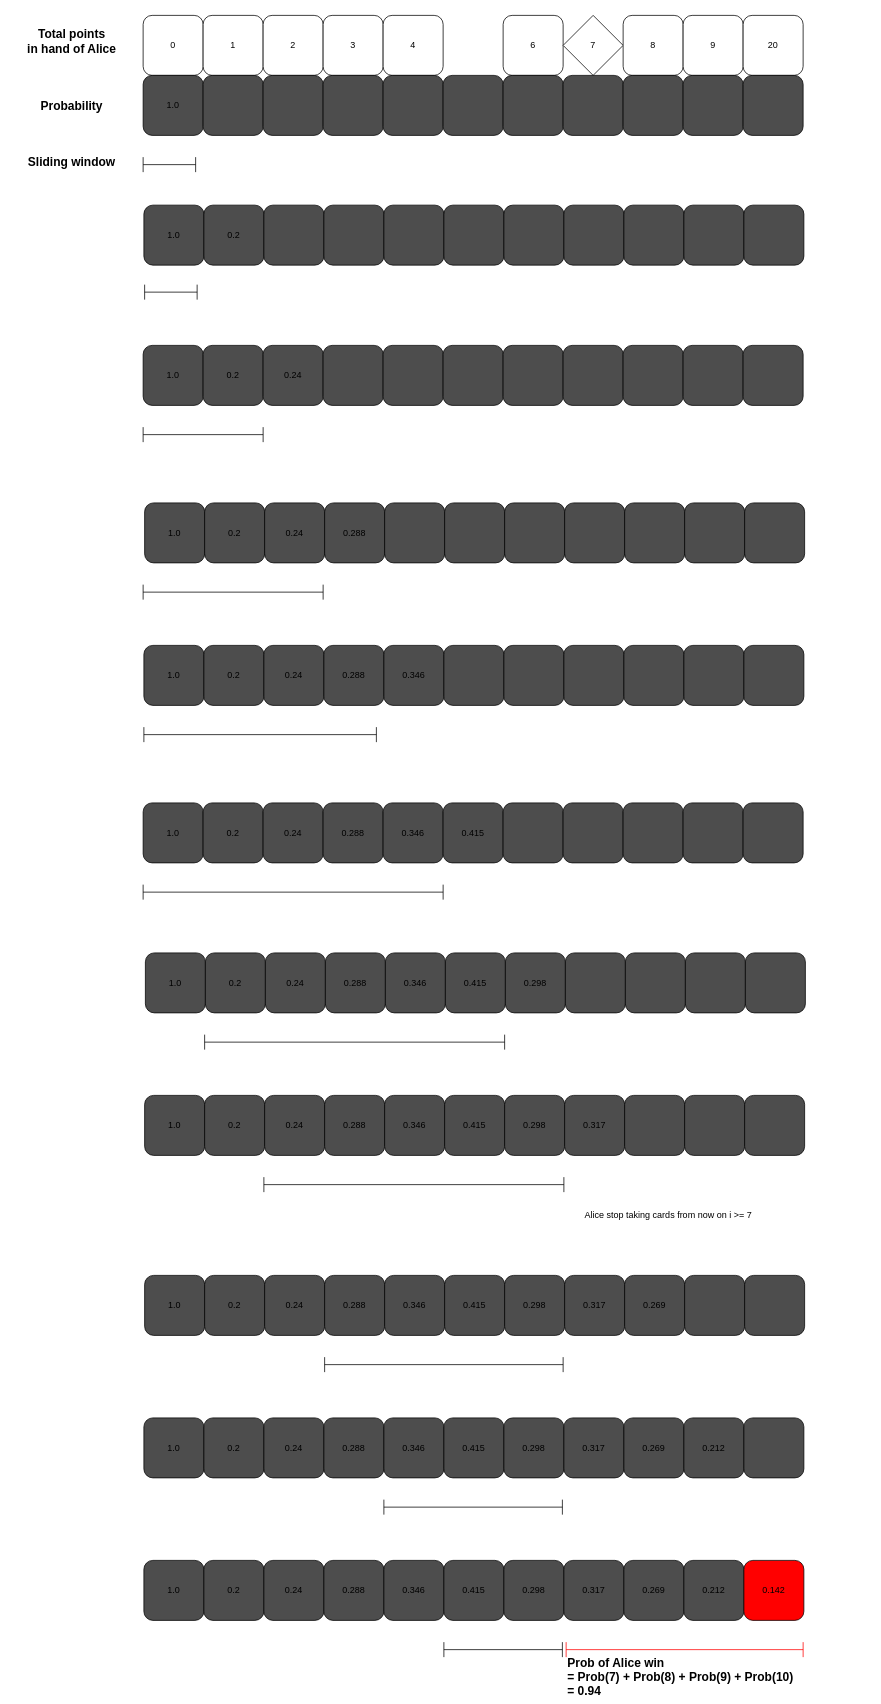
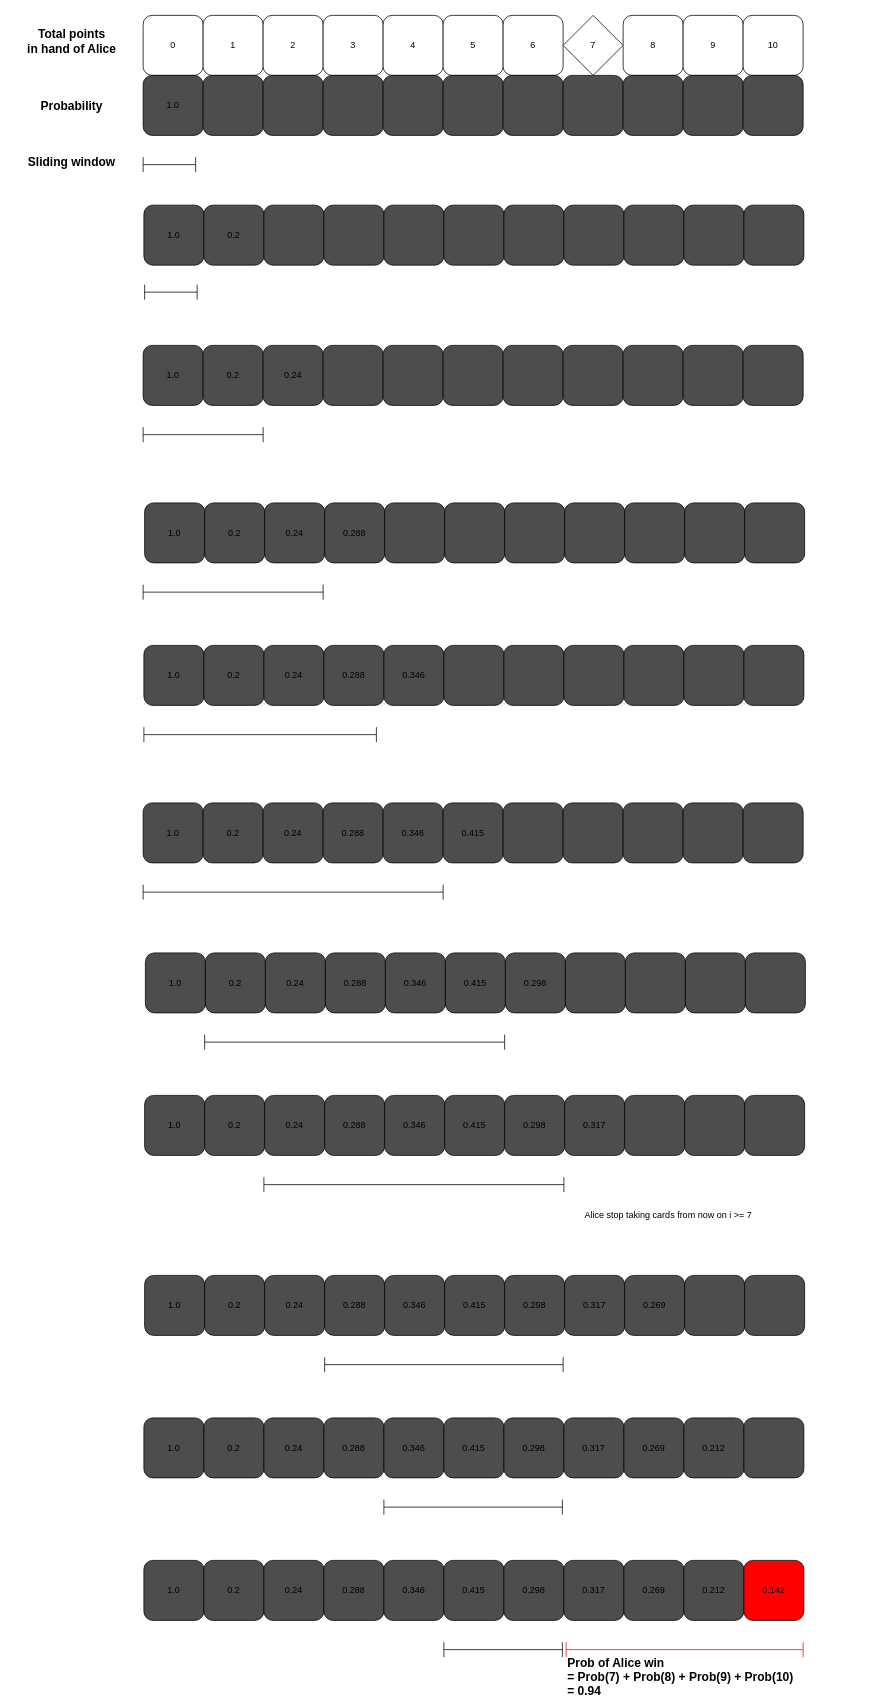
none -> (473, 45)
(773, 45) -> (773, 45)
